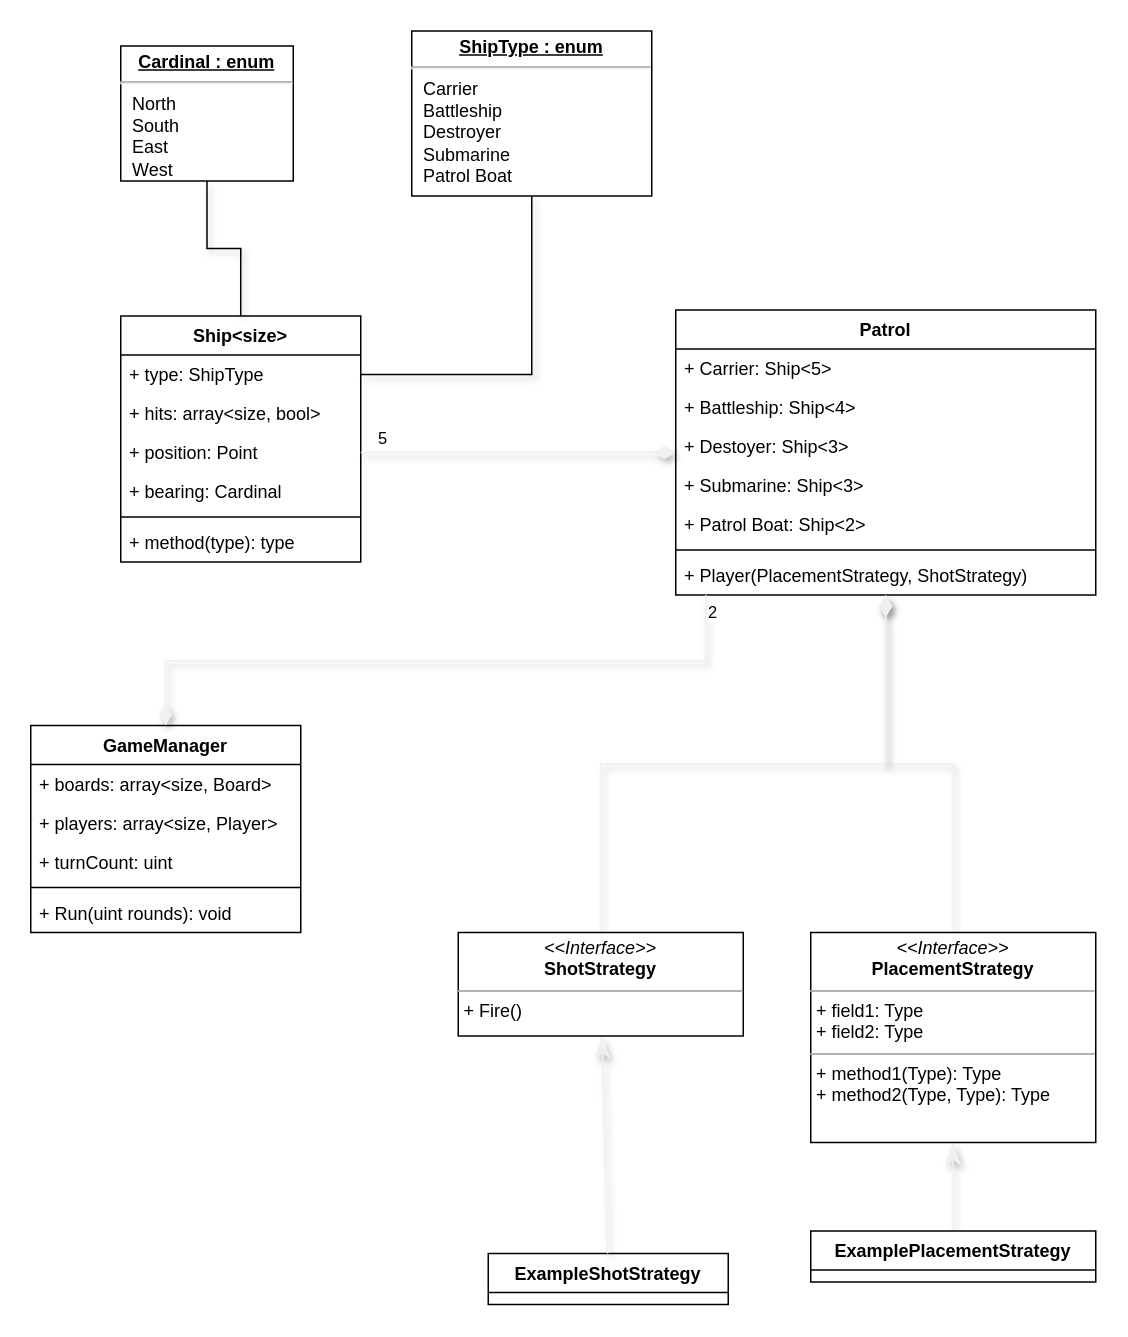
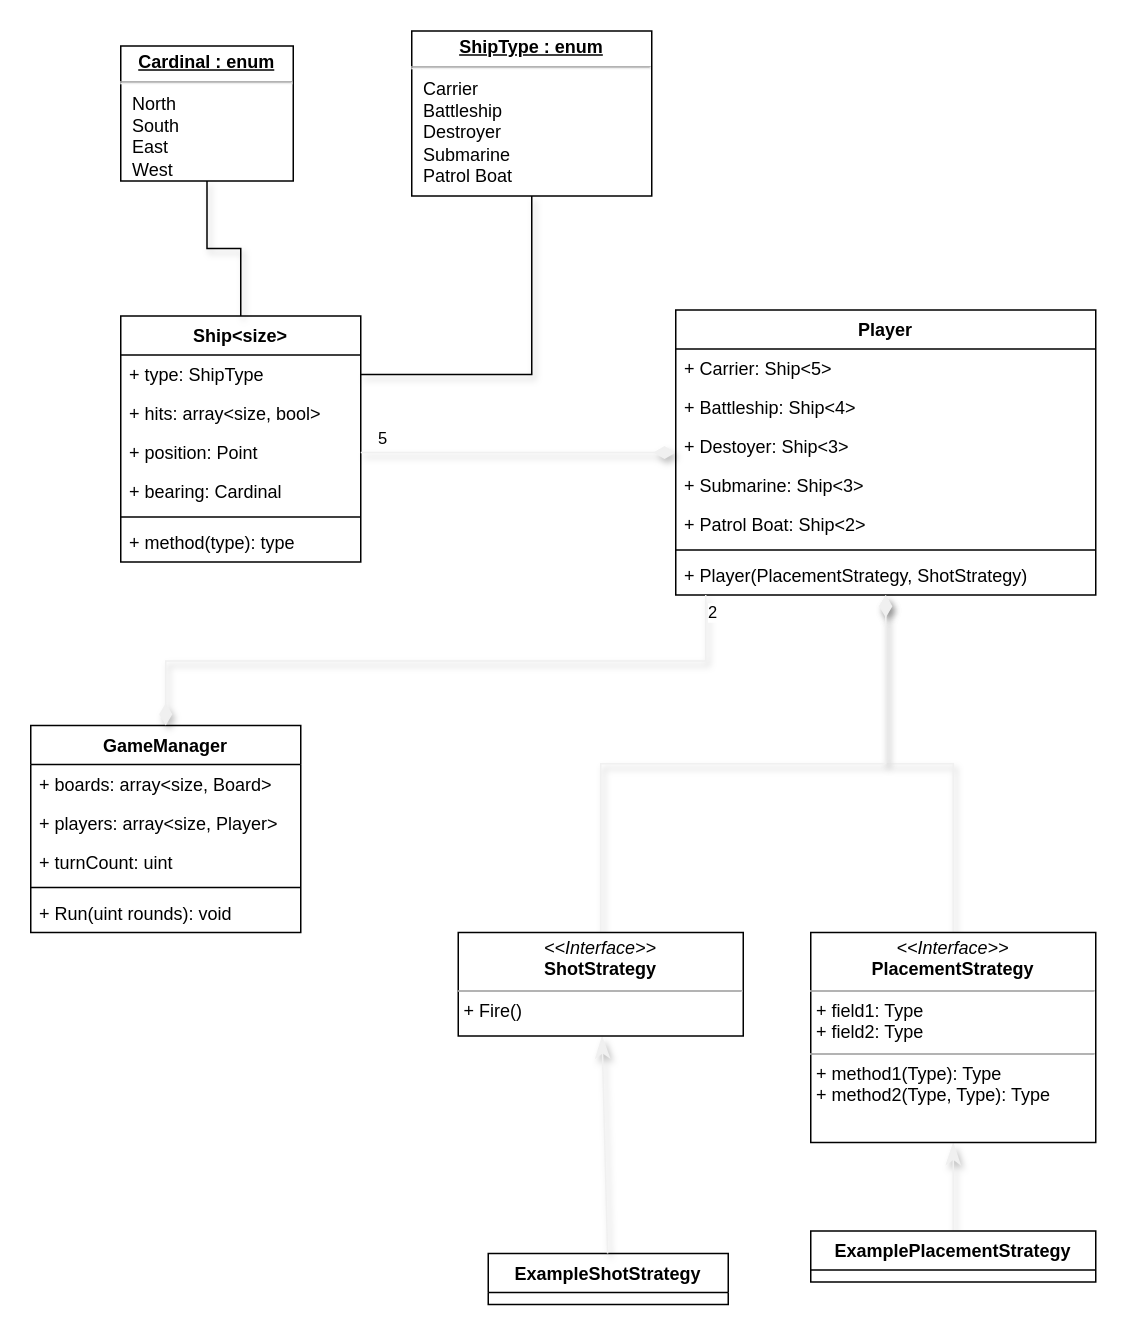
(885, 330) -> (885, 330)
